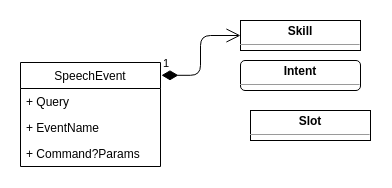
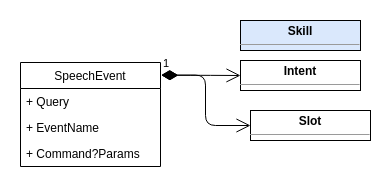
(301, 36) -> (301, 36)
(204, 37) -> (220, 75)
(301, 76) -> (301, 76)
none -> (206, 121)
